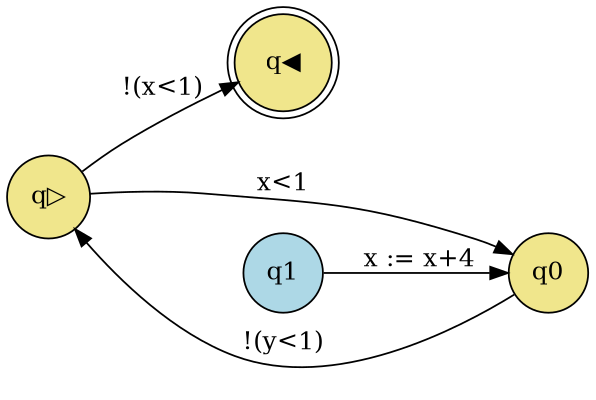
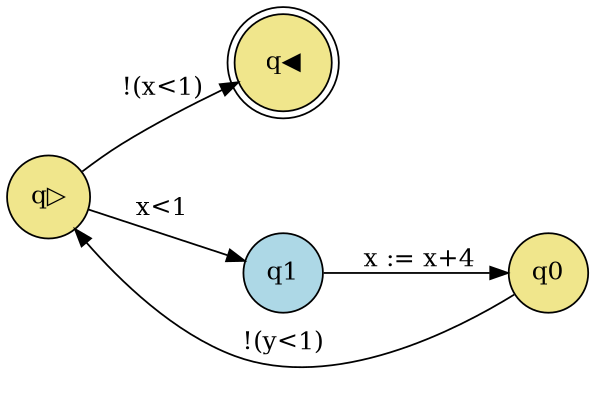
(296, 201) -> (158, 232)
